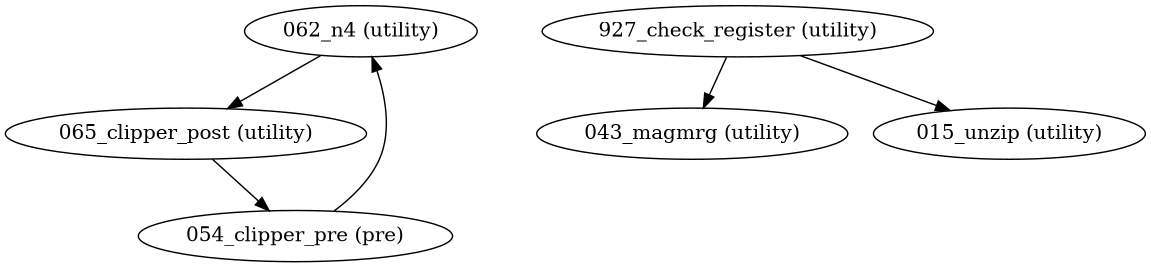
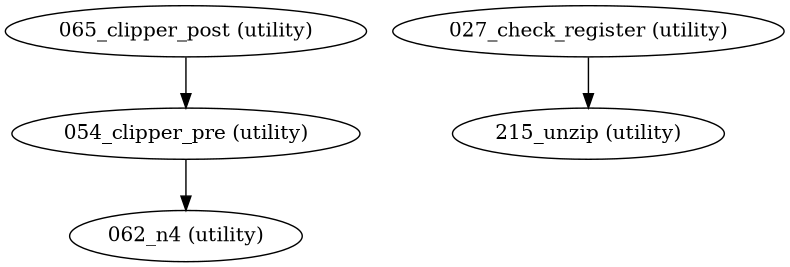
(738, 31) -> (588, 31)
(280, 79) -> none
(692, 134) -> none
(1009, 134) -> (588, 134)
(295, 236) -> (186, 134)
